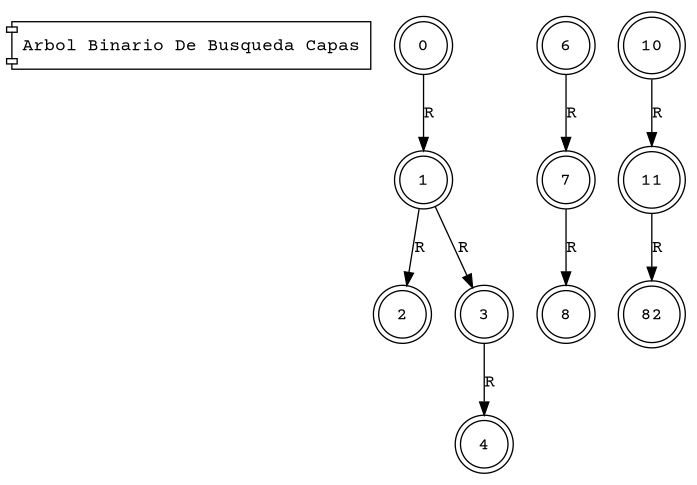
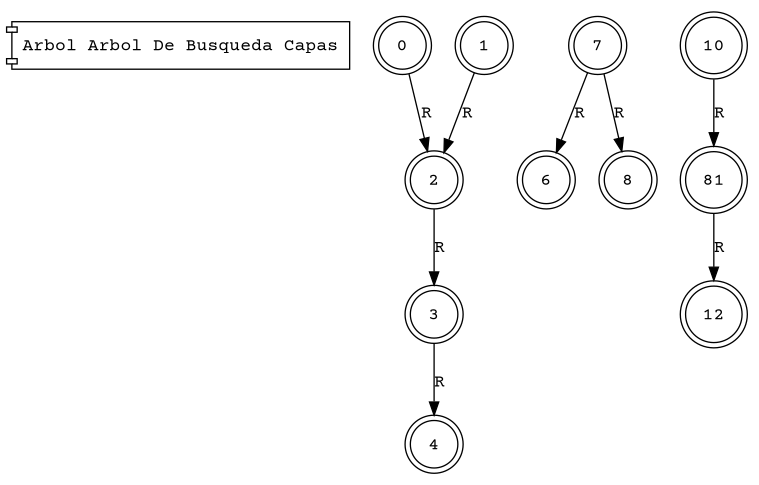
(191, 45) -> (181, 45)
(424, 106) -> (417, 106)
(566, 106) -> (574, 106)
(652, 180) -> (714, 180)
(451, 241) -> (434, 240)
(652, 314) -> (714, 314)
